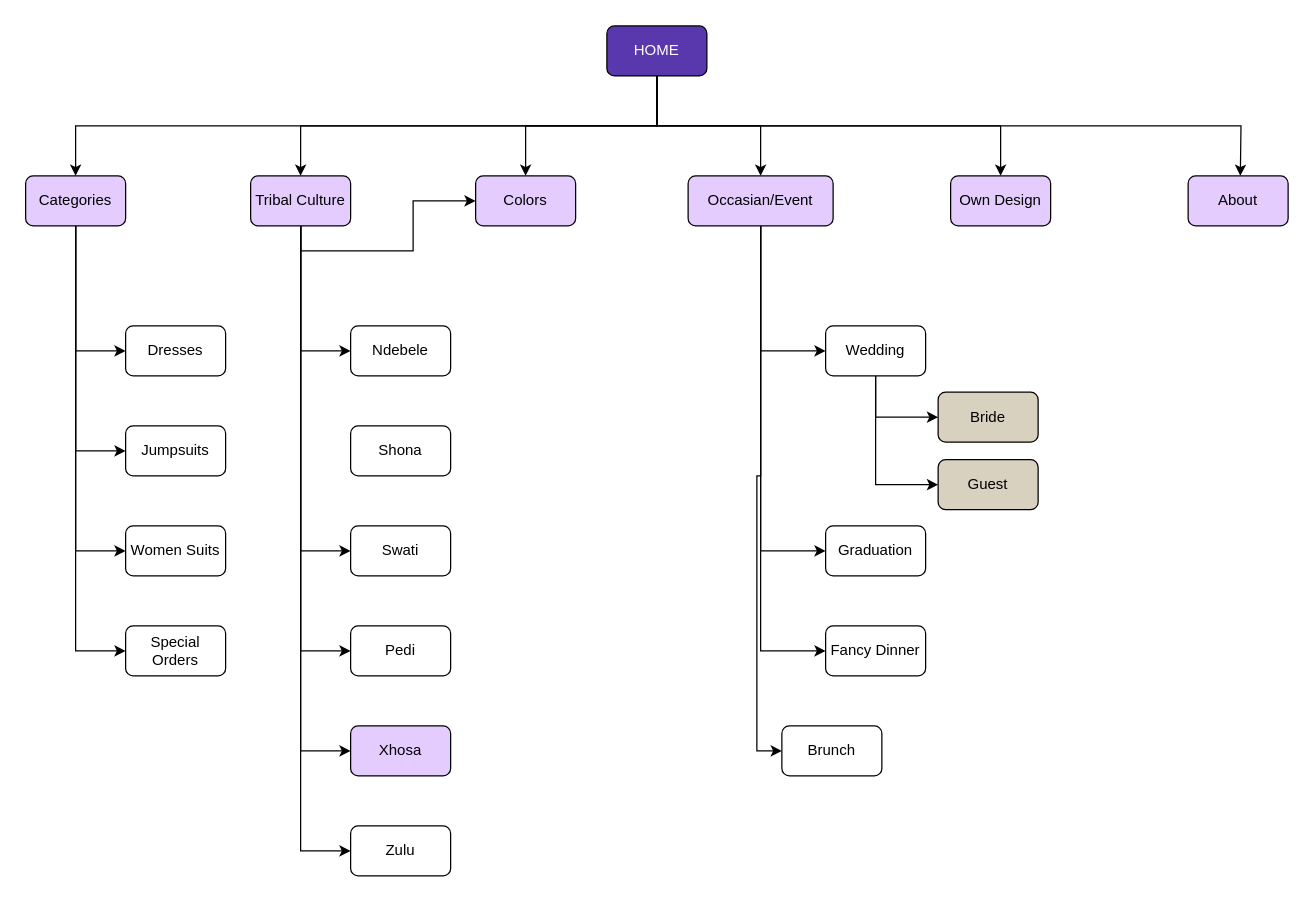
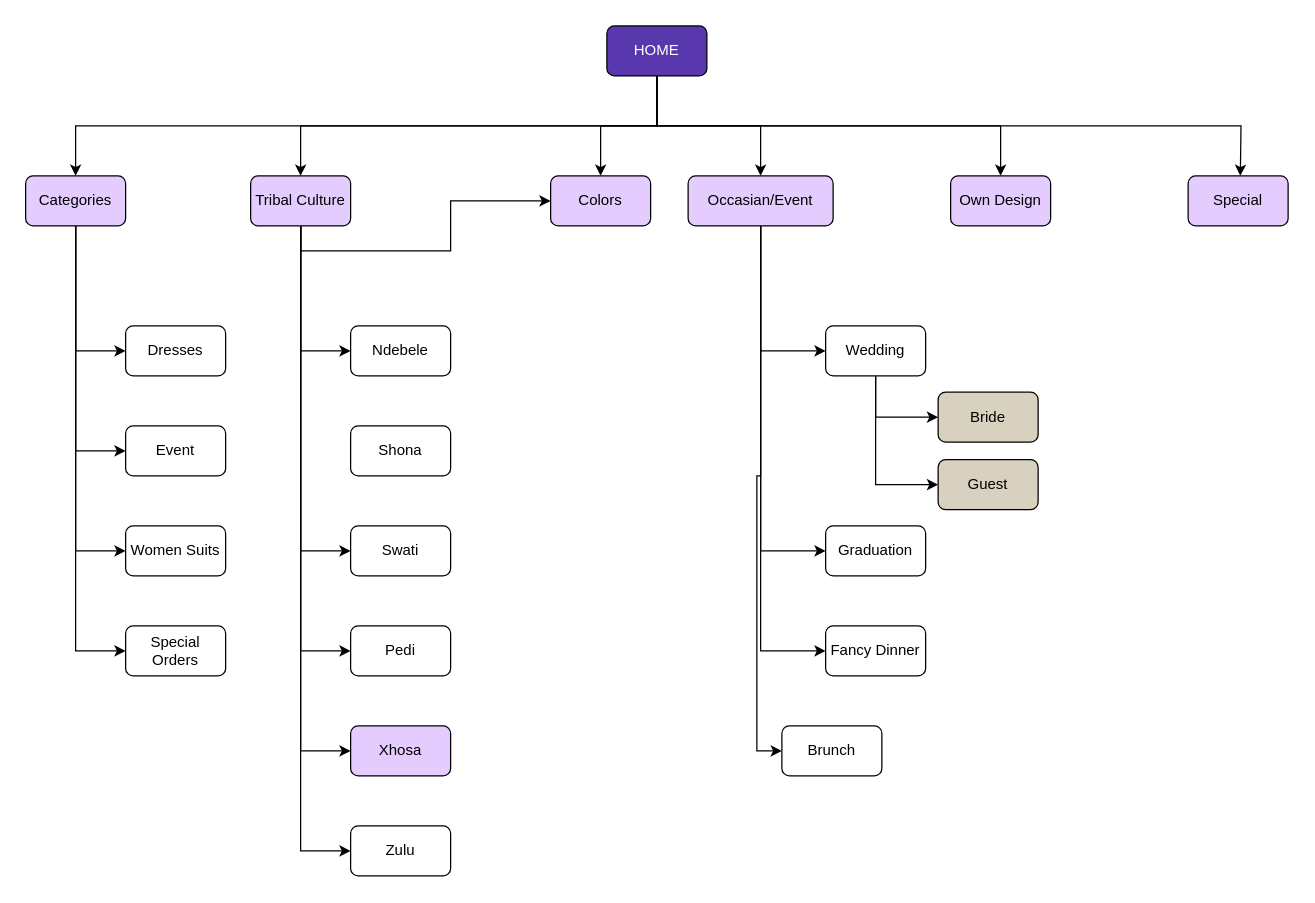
(526, 201) -> (601, 201)
(1238, 201) -> (1238, 201)
(176, 451) -> (176, 451)
